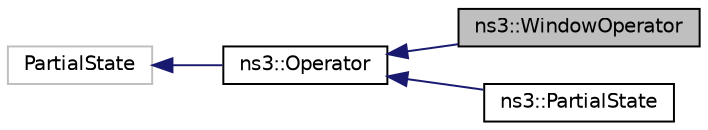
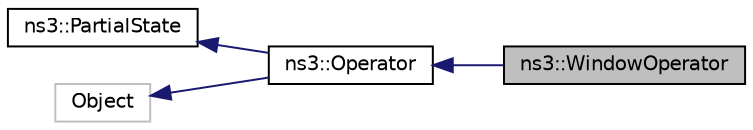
(80, 65) -> (103, 103)
(445, 84) -> (243, 49)
